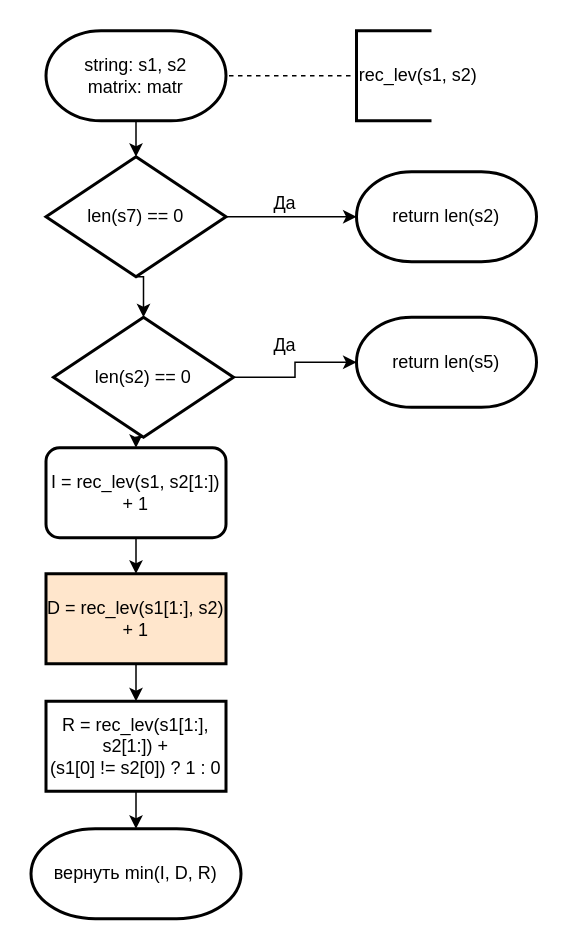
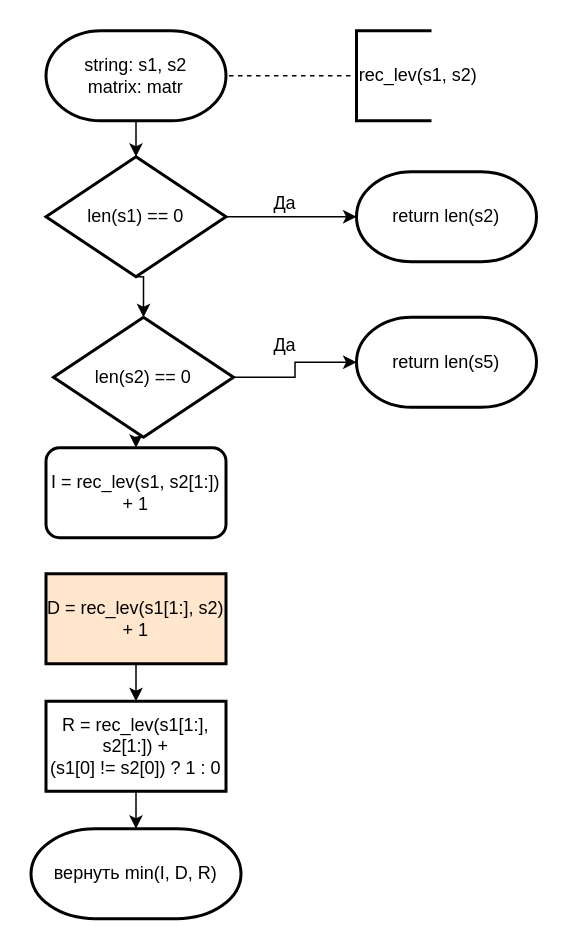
(136, 217) -> (136, 217)
(136, 561) -> none
